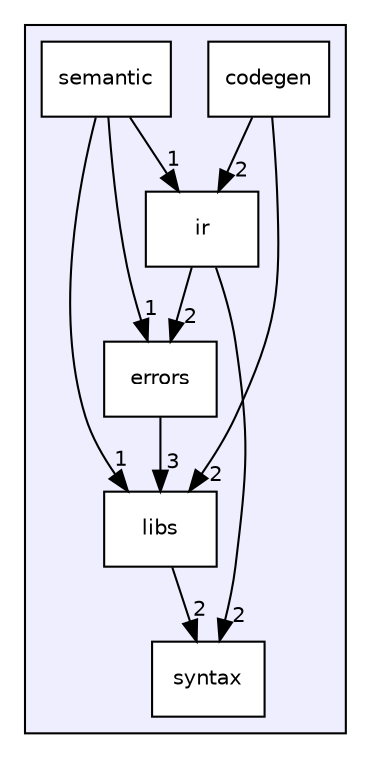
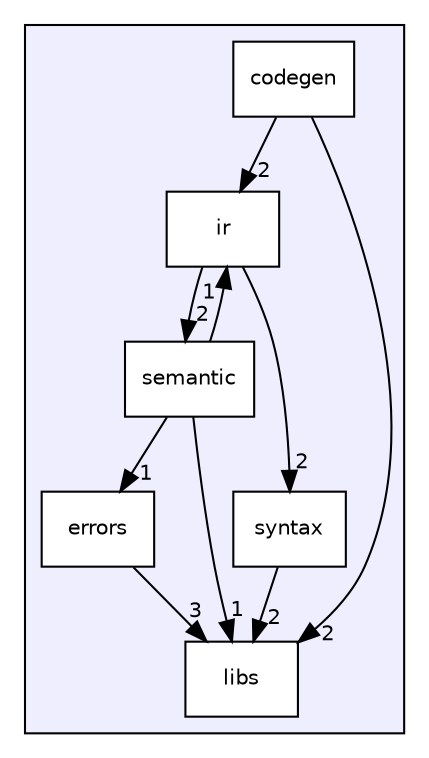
(184, 294) -> (195, 294)
(181, 594) -> (269, 594)
